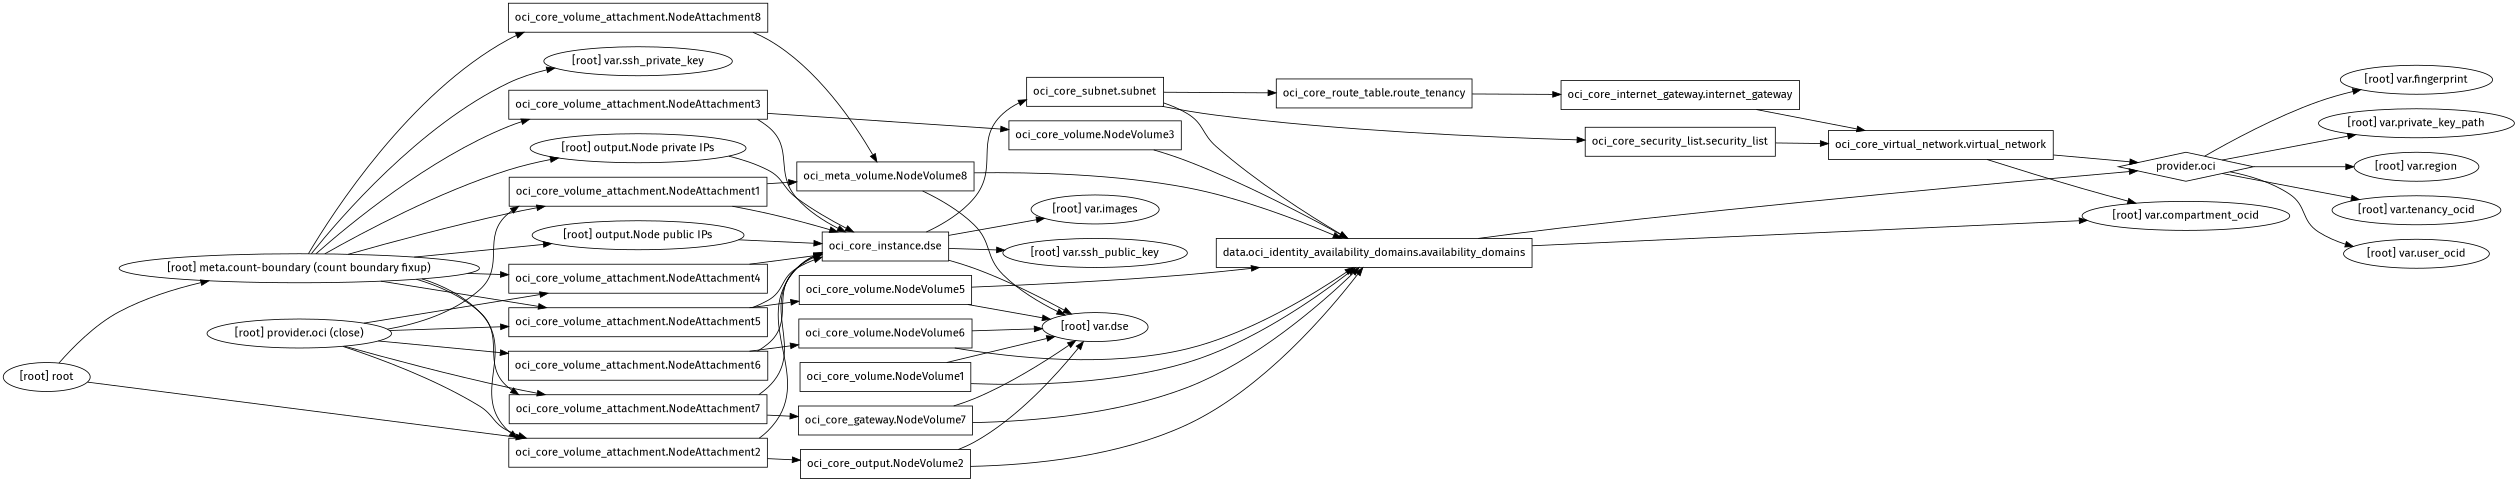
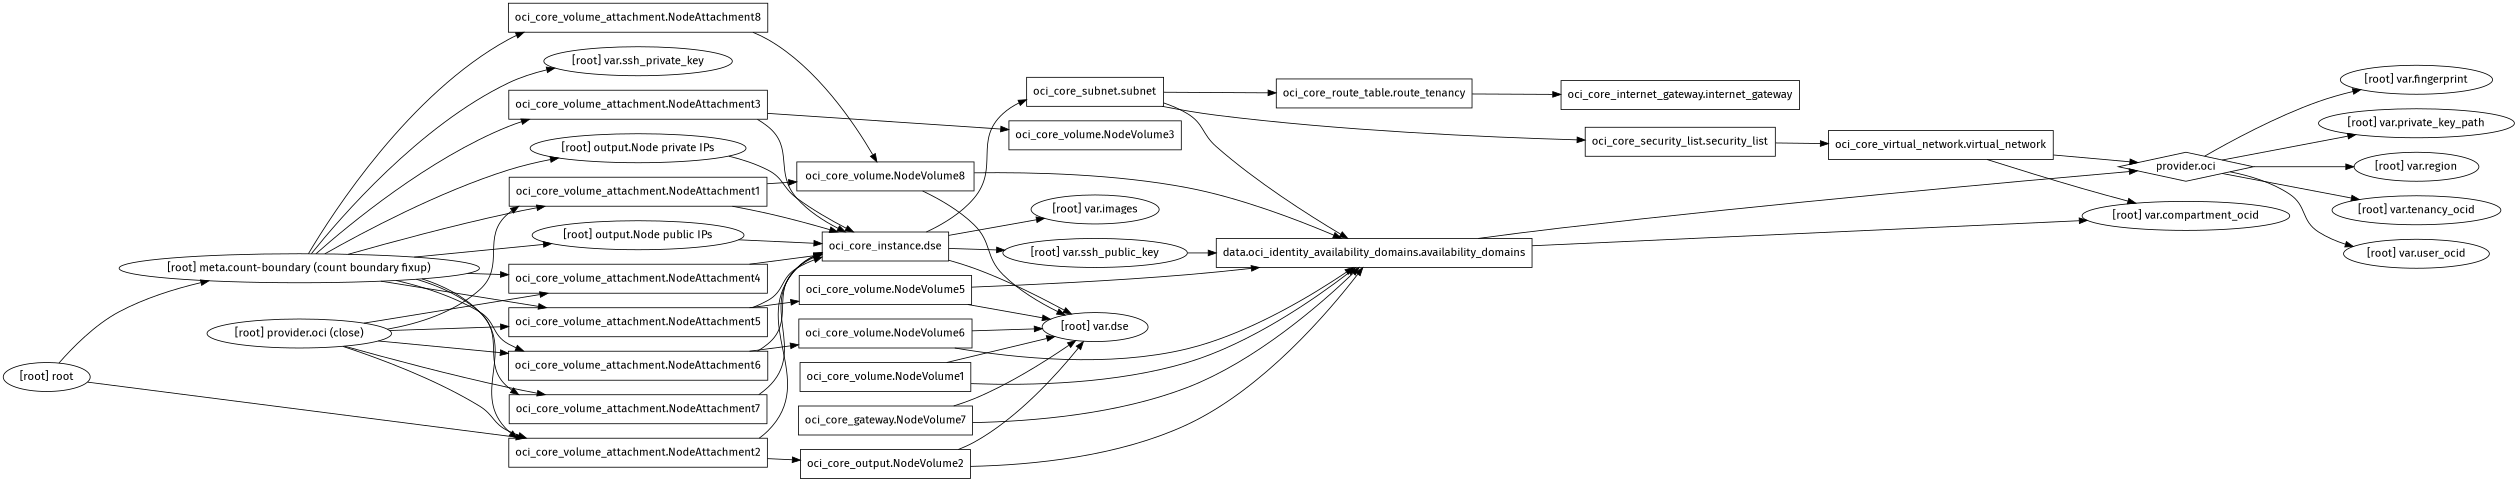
(1807, 119) -> none
(885, 176) -> (885, 176)
(1249, 188) -> (1198, 253)
none -> (463, 303)
(773, 415) -> none
